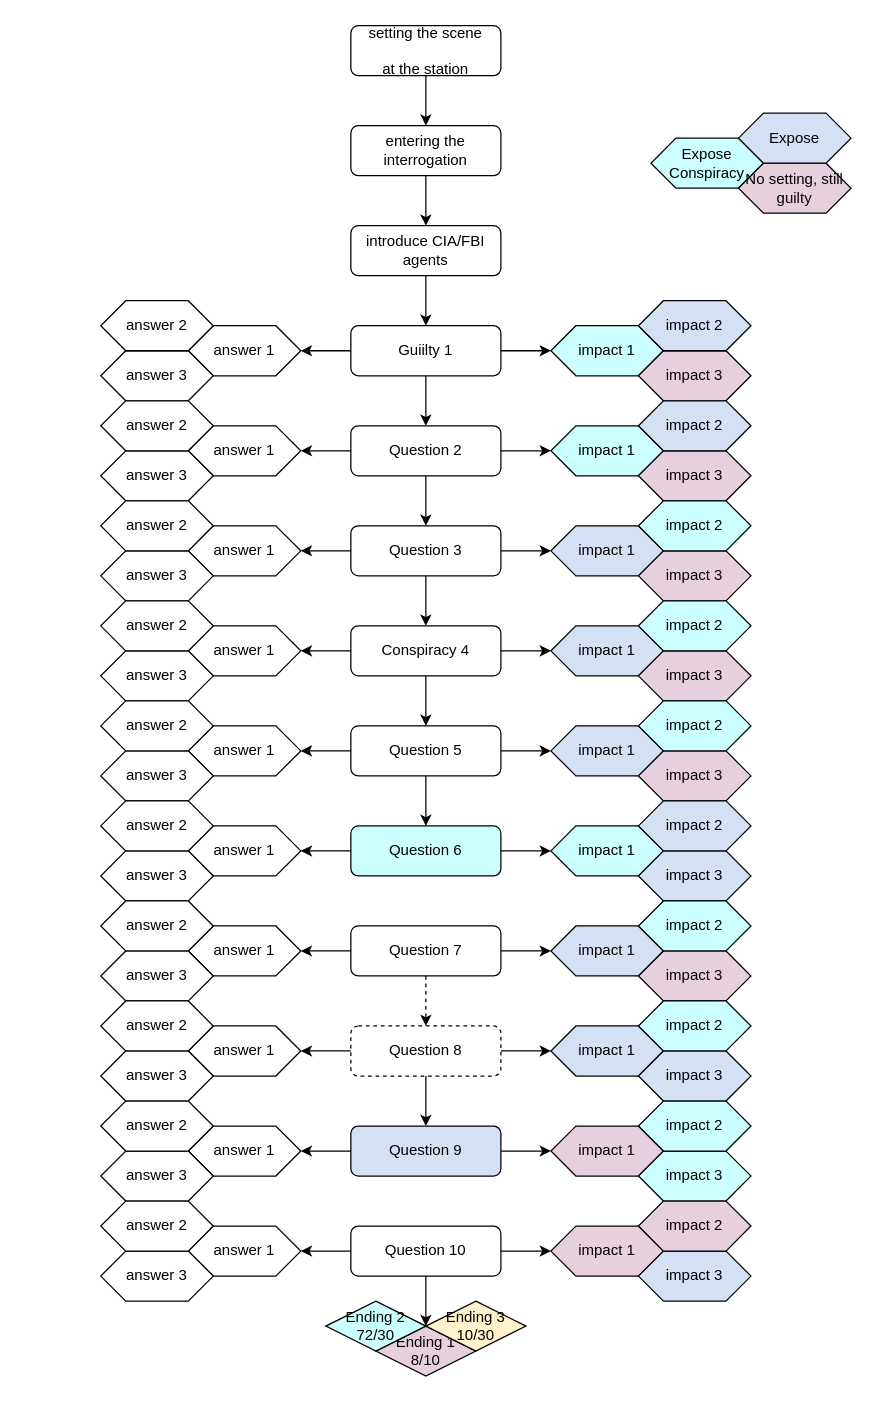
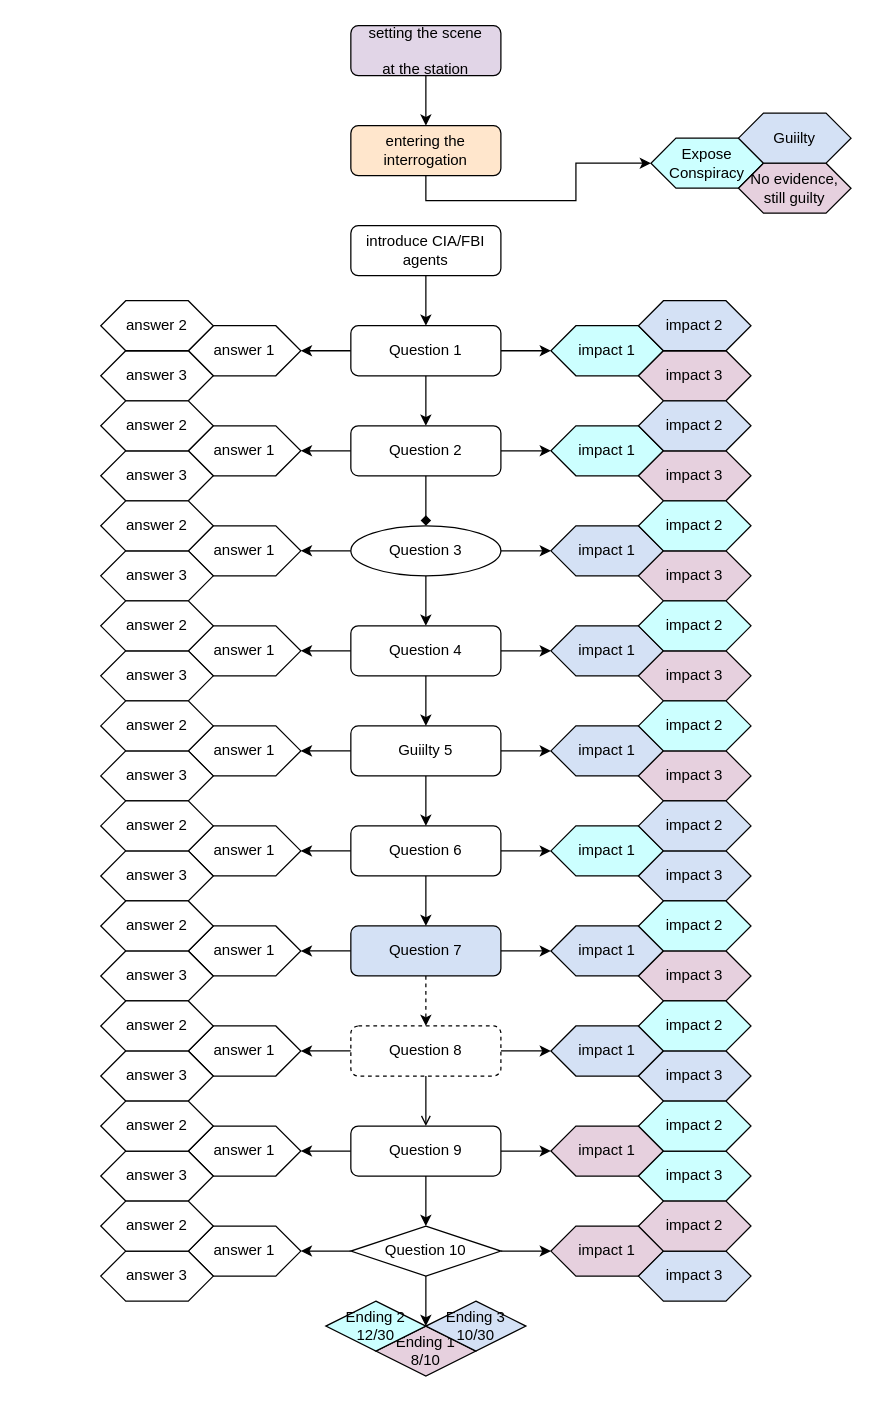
(426, 51) -> (426, 51)
(794, 138) -> (794, 138)
(426, 151) -> (426, 151)
(794, 188) -> (794, 188)
(426, 208) -> (551, 201)
(426, 351) -> (426, 351)
(426, 516) -> (426, 515)
(426, 551) -> (426, 551)
(426, 651) -> (426, 651)
(426, 751) -> (426, 751)
(426, 851) -> (426, 851)
none -> (426, 897)
(426, 951) -> (426, 951)
(426, 1116) -> (426, 1118)
(426, 1151) -> (426, 1151)
none -> (426, 1197)
(426, 1251) -> (426, 1251)
(376, 1326) -> (376, 1326)
(476, 1326) -> (476, 1326)
